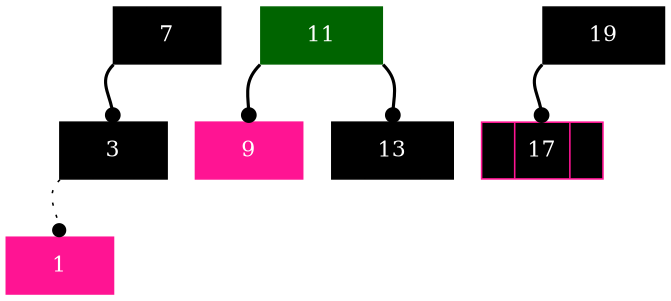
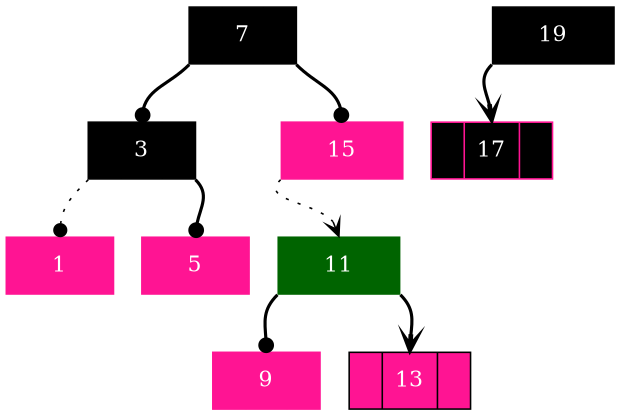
(394, 85) -> (411, 314)
(535, 86) -> (484, 84)
none -> (342, 151)
(393, 151) -> (410, 381)
none -> (195, 266)
